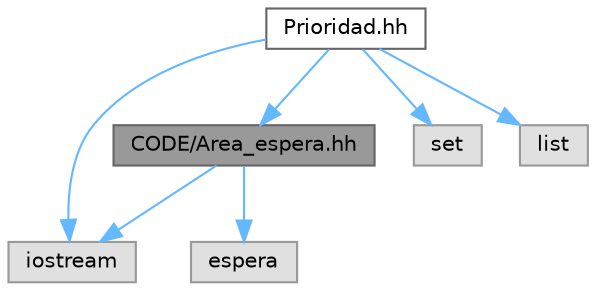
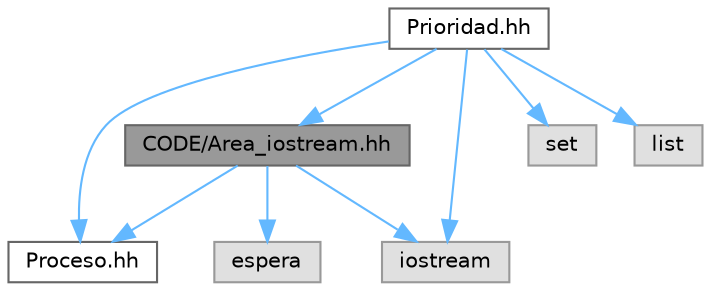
(244, 145) -> (267, 145)
none -> (83, 262)
